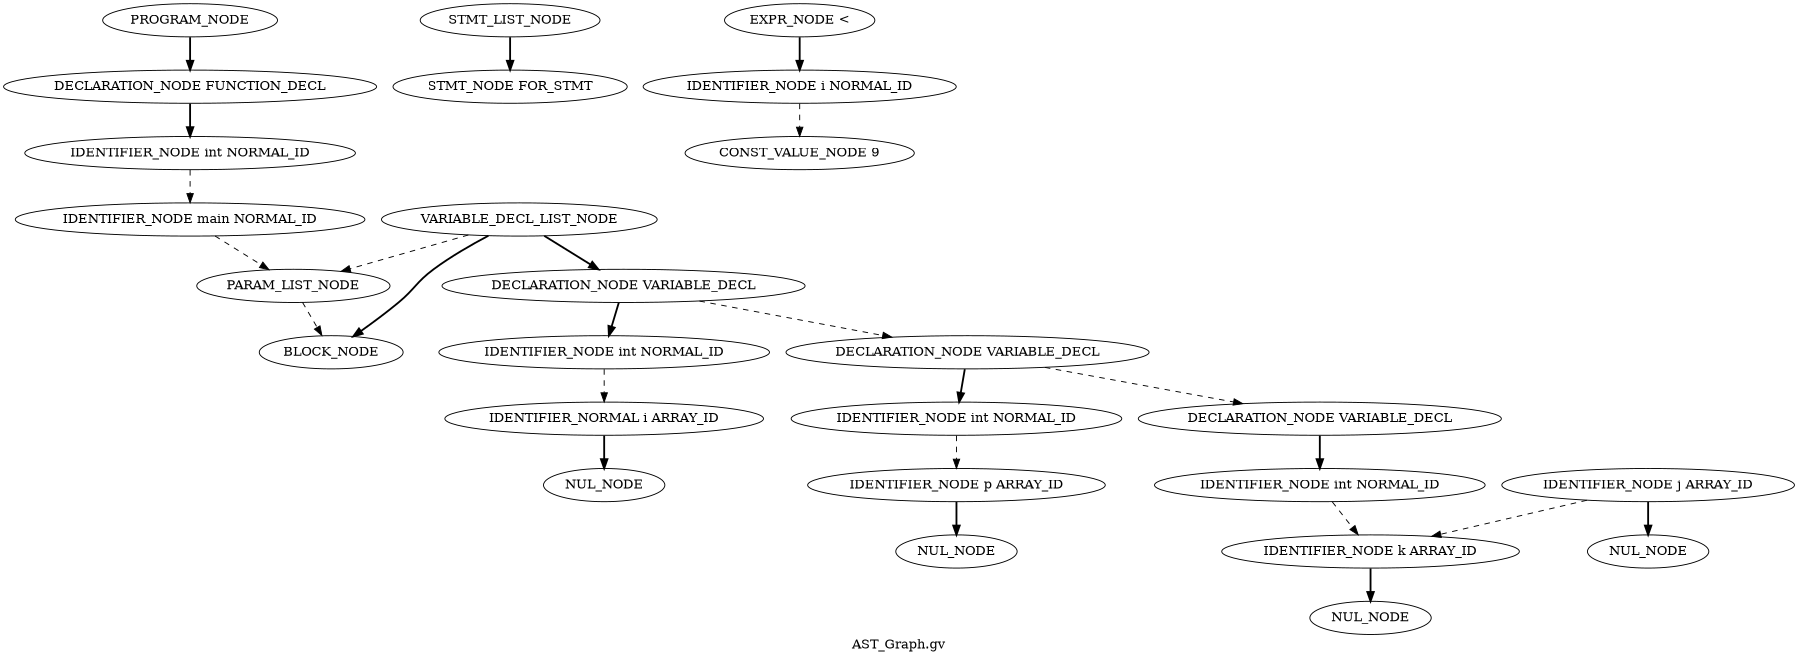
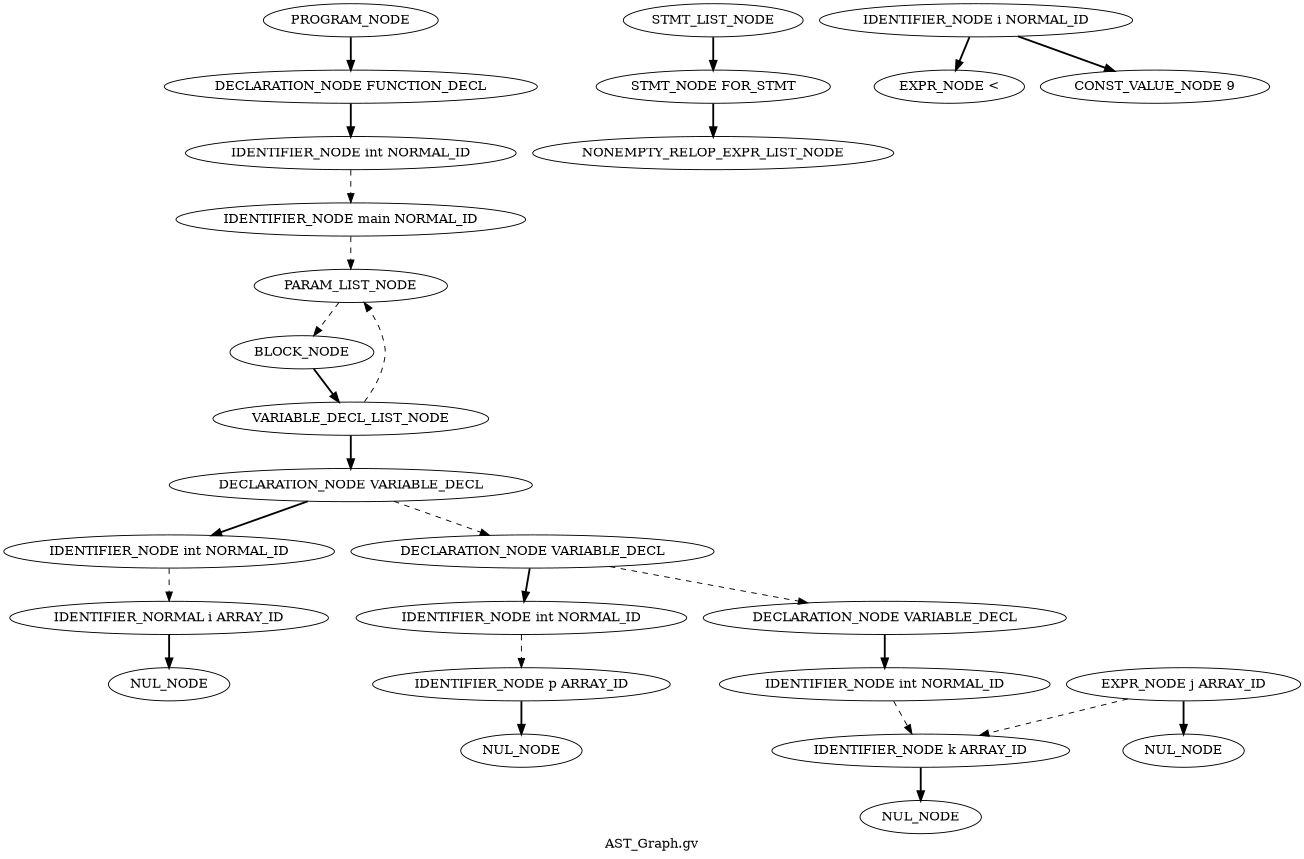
(800, 49) -> (964, 49)
(800, 115) -> (1062, 52)
none -> (713, 153)
(422, 279) -> (323, 382)
(1648, 485) -> (1184, 684)
